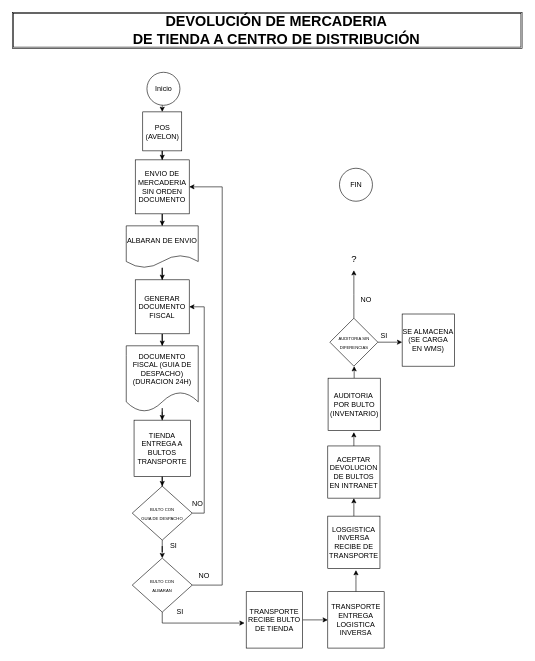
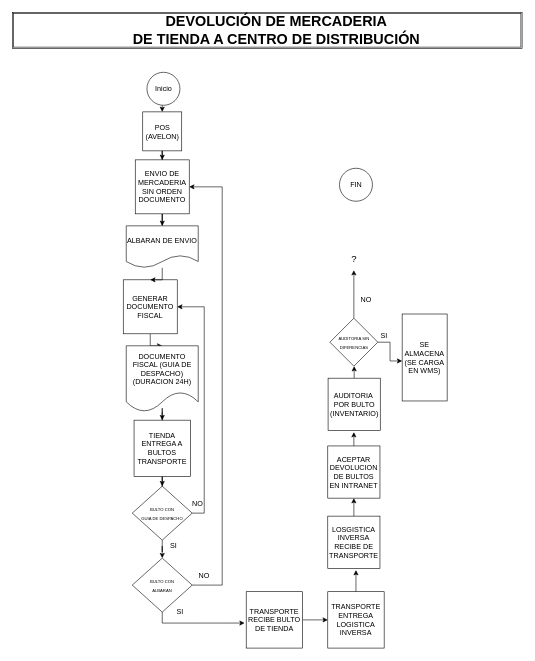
(162, 307) -> (150, 307)
(428, 340) -> (425, 358)
